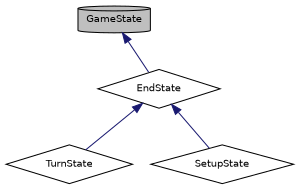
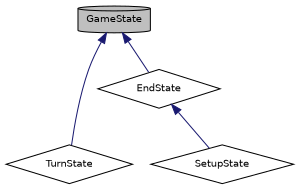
(110, 130) -> (82, 92)
